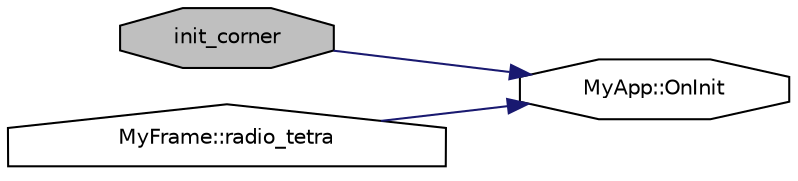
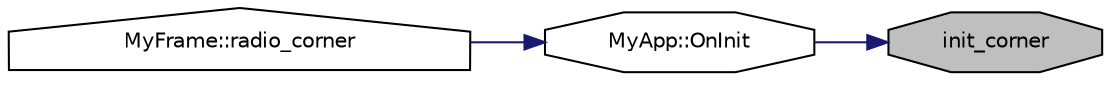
(422, 61) -> (841, 42)
(227, 139) -> (239, 42)
